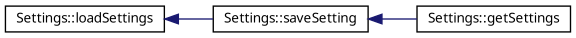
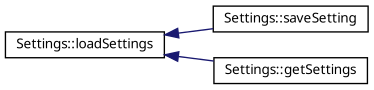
(399, 19) -> (196, 59)
